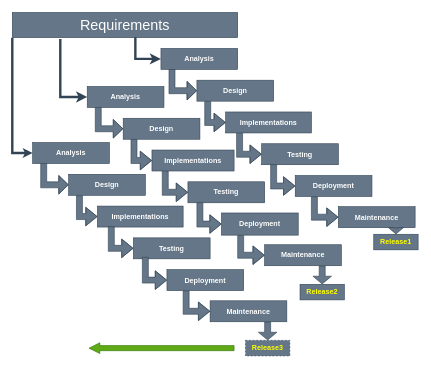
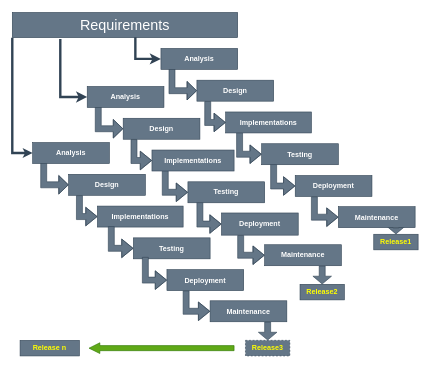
none -> (50, 348)
